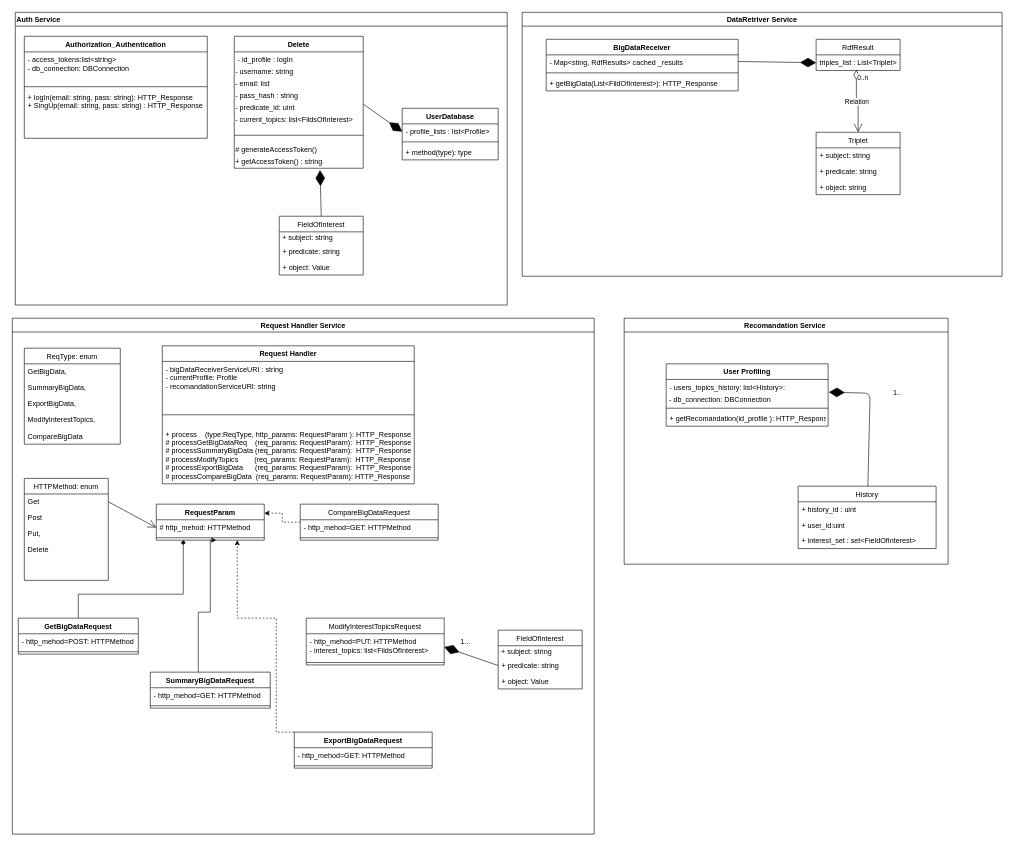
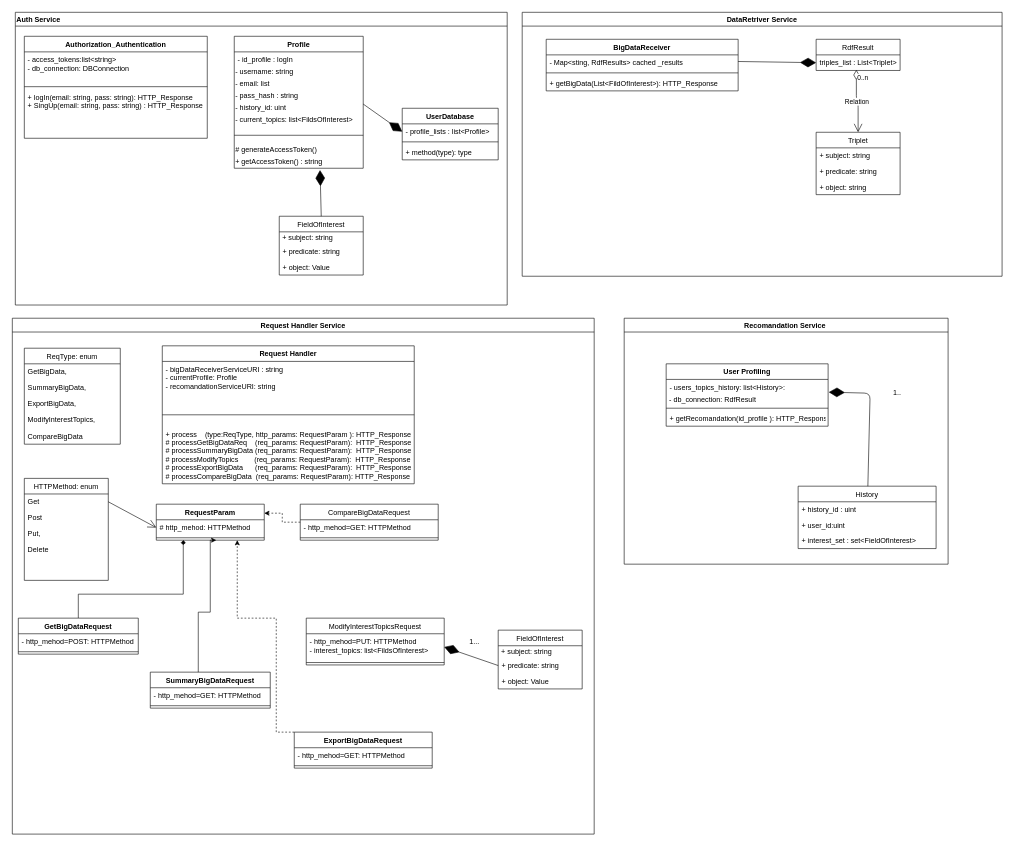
(299, 44) -> (299, 44)
(270, 108) -> (266, 108)
(721, 400) -> (715, 400)
(465, 642) -> (474, 642)
